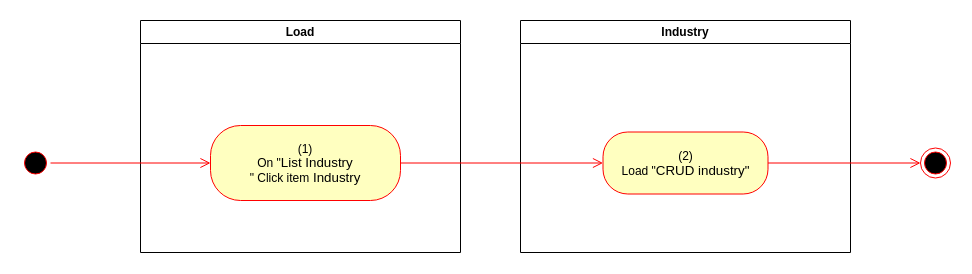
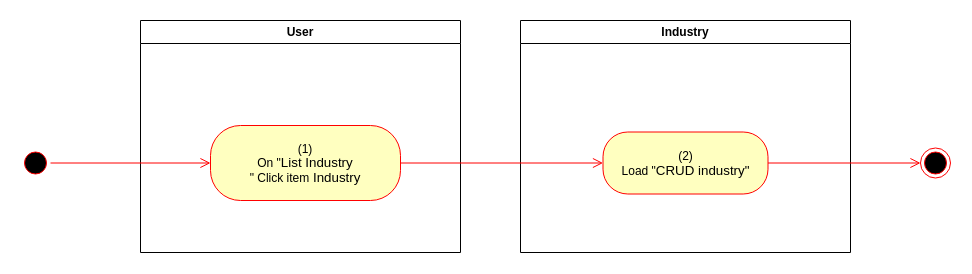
(301, 33) -> (301, 33)
